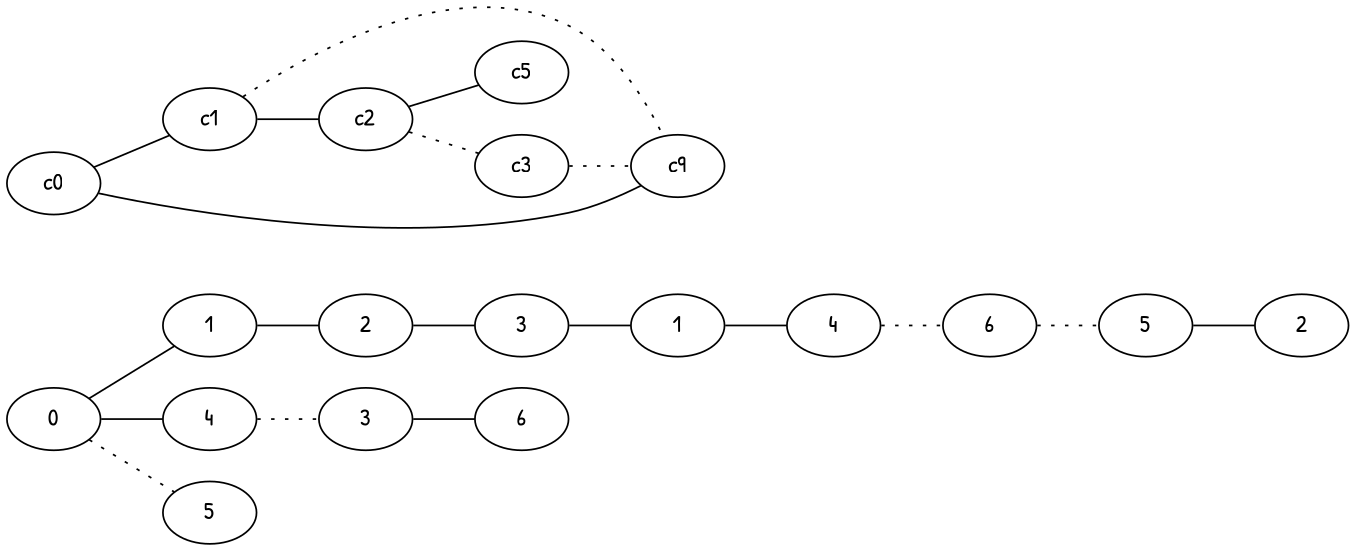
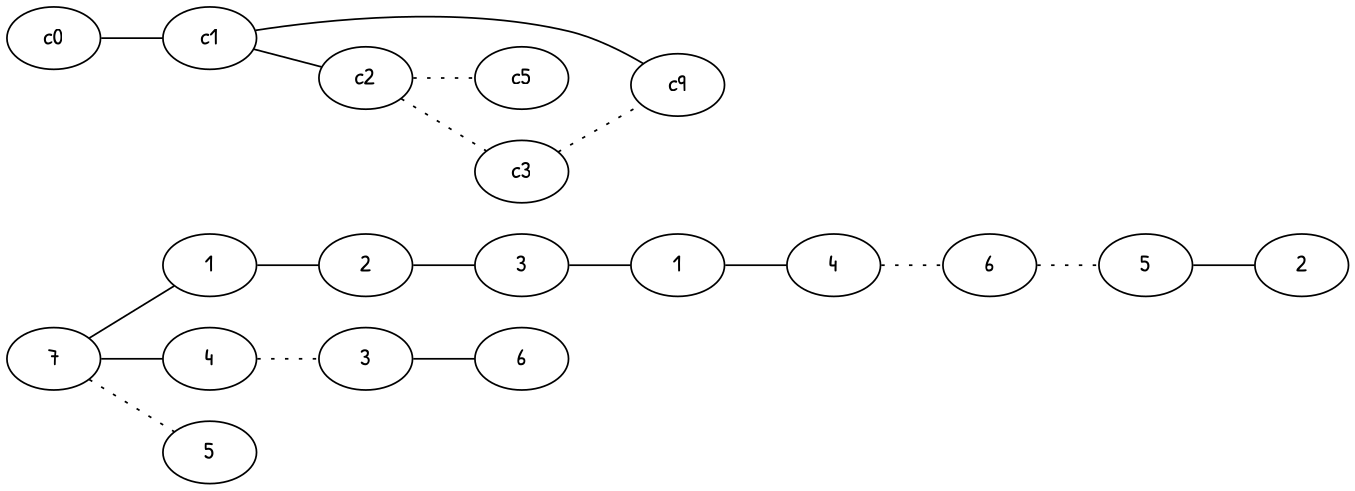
(471, 8) -> (453, 17)
(444, 96) -> (444, 78)
(372, 227) -> none
(54, 419) -> (54, 359)
